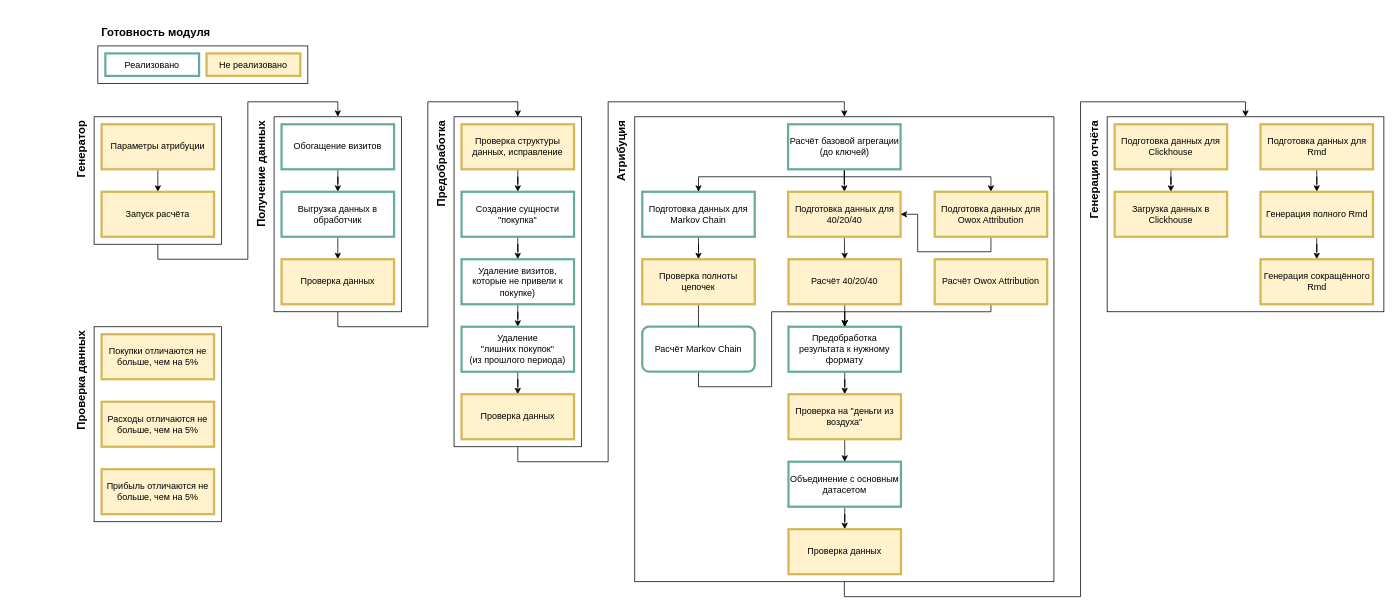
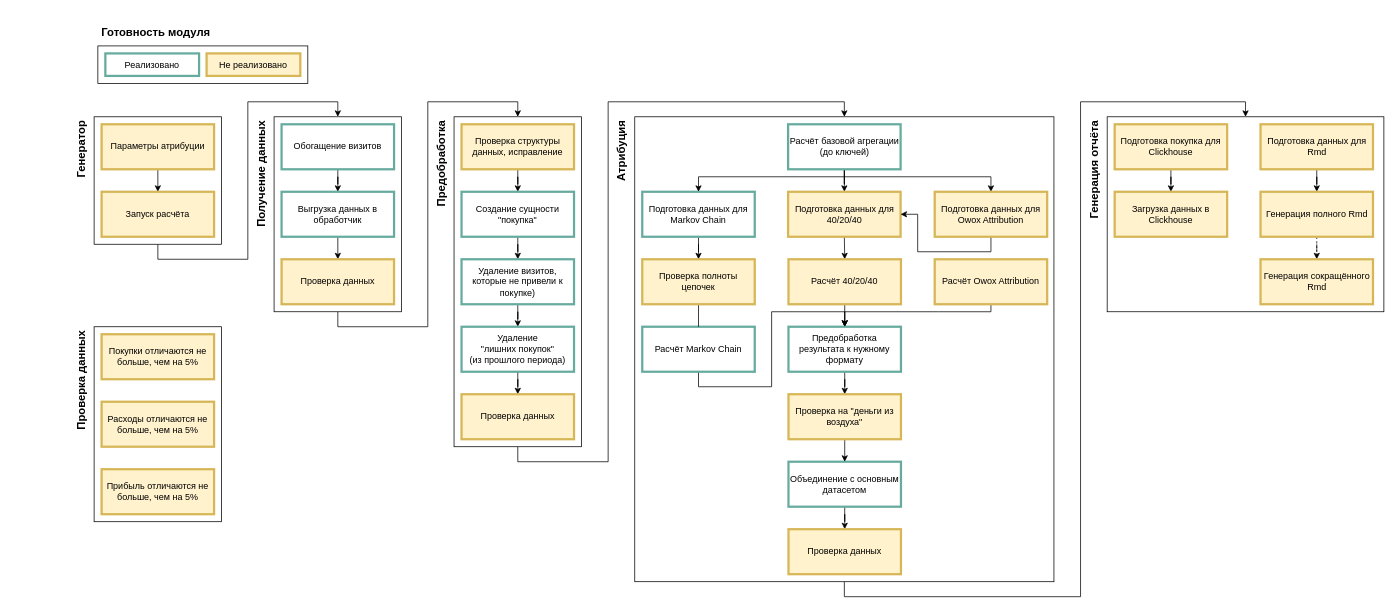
(1171, 147) -> (1171, 147)
(1317, 251) -> (1317, 251)
(699, 349) -> (699, 349)
